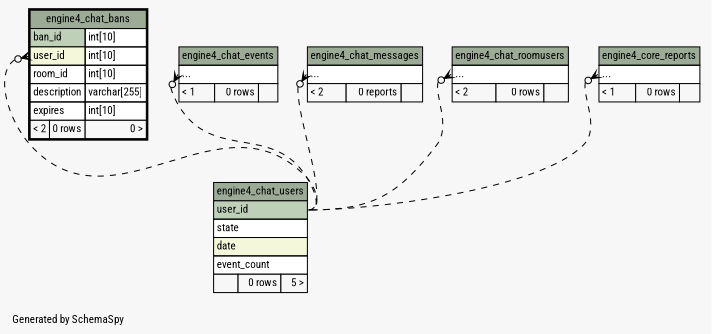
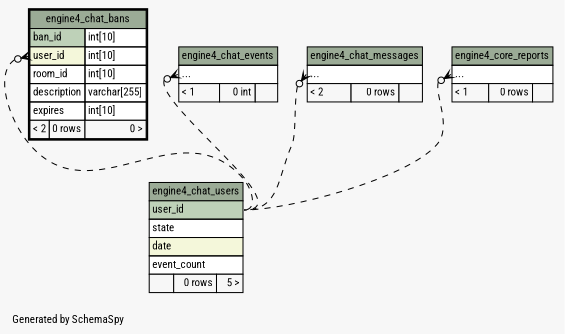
(510, 74) -> none
(241, 92) -> (242, 92)
(378, 92) -> (381, 92)
